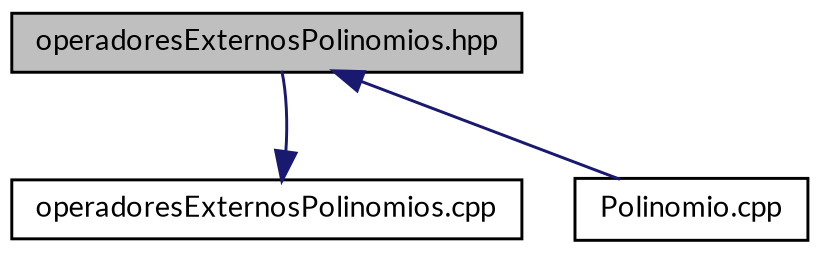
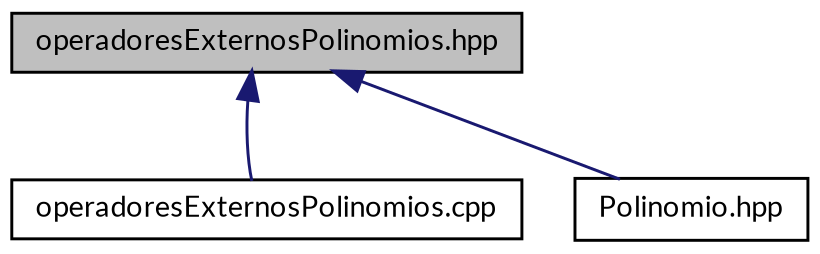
(286, 111) -> (247, 141)
(691, 209) -> (691, 209)
